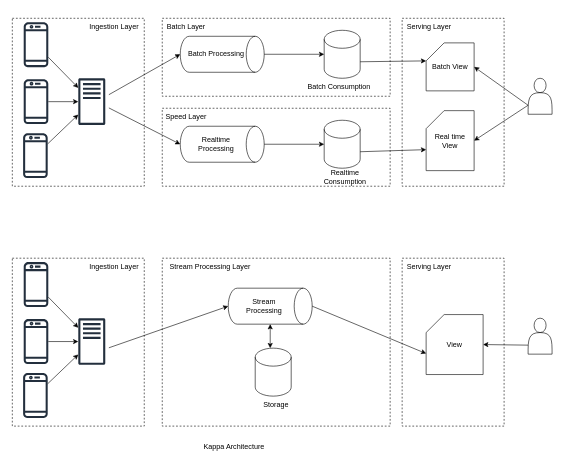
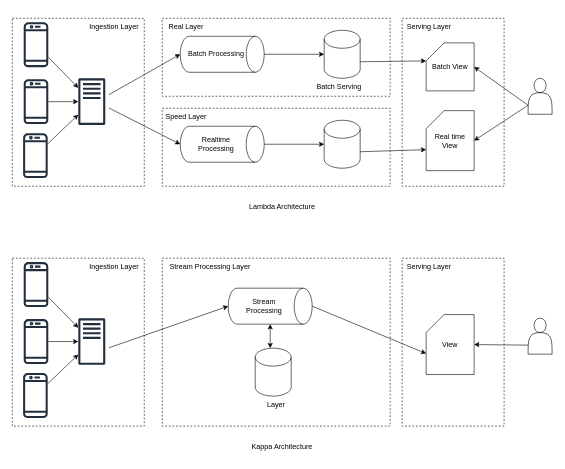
(186, 27) -> (186, 27)
(339, 87) -> (339, 87)
(345, 177) -> none
none -> (282, 207)
(455, 345) -> (450, 345)
(276, 405) -> (276, 405)
(234, 447) -> (282, 447)
